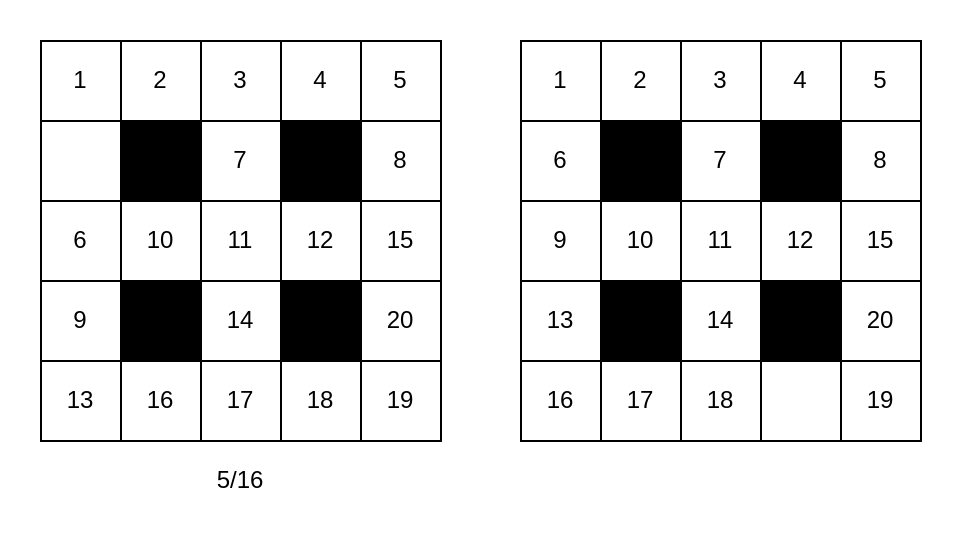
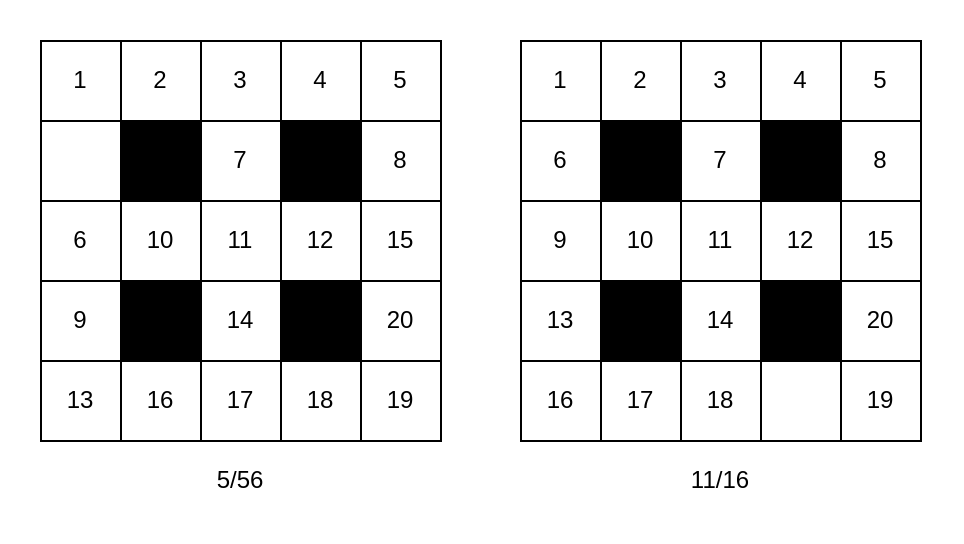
(241, 481) -> (241, 481)
none -> (721, 481)
